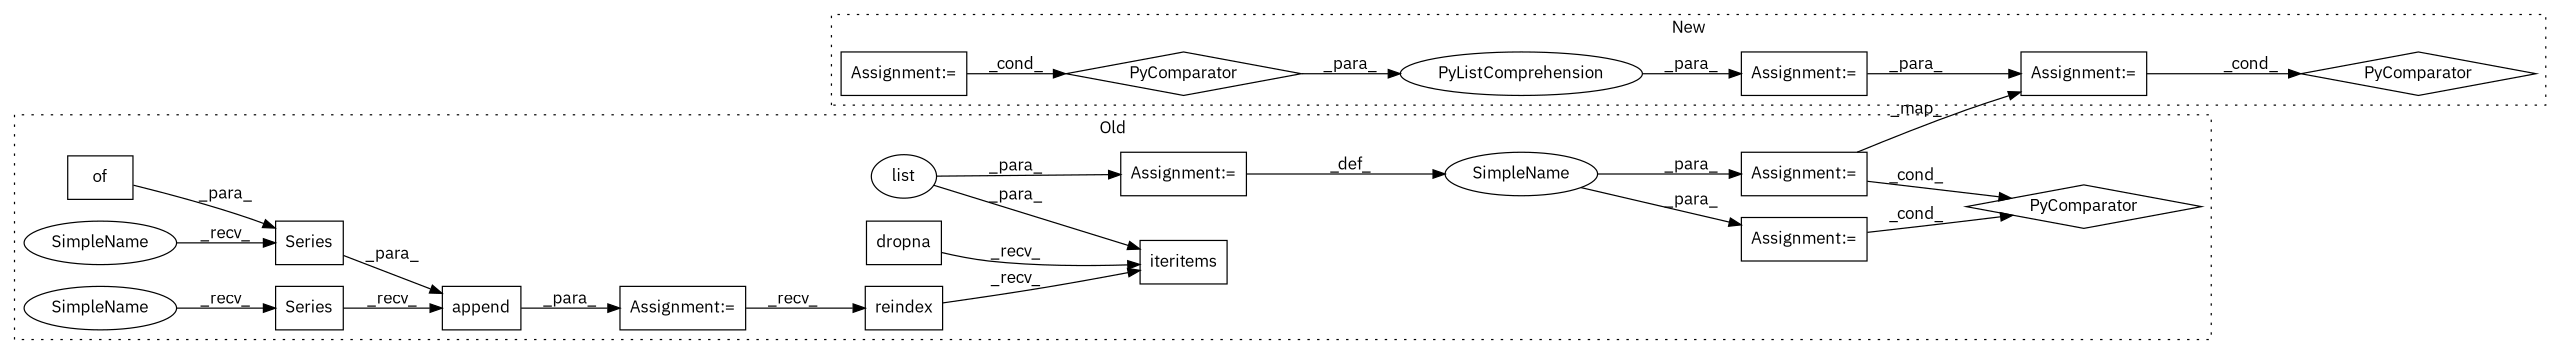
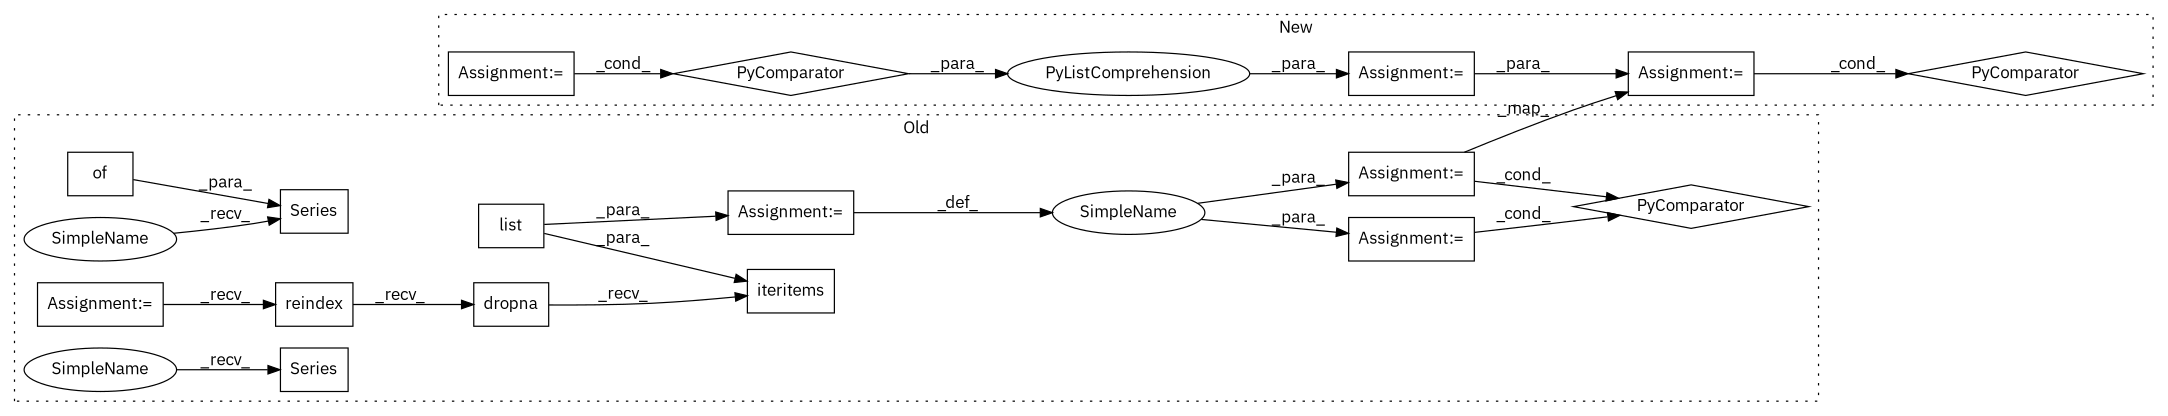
(904, 176) -> (511, 226)
(1036, 289) -> (407, 304)
(482, 308) -> none
